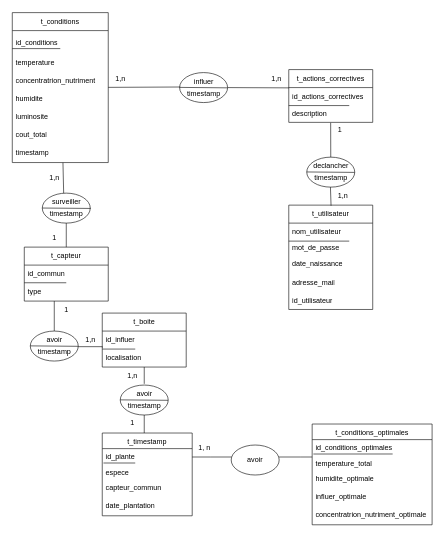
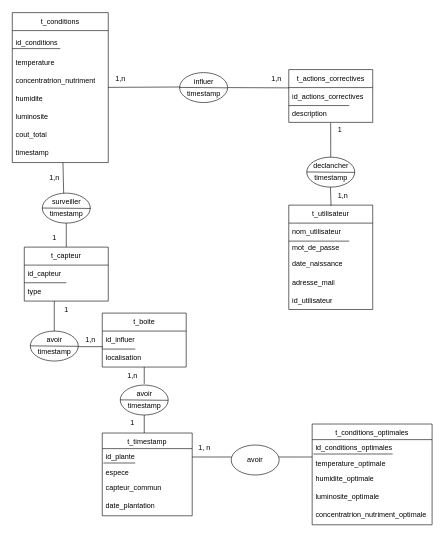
(45, 274) -> (47, 274)
(349, 463) -> (354, 463)
(344, 497) -> (350, 497)
